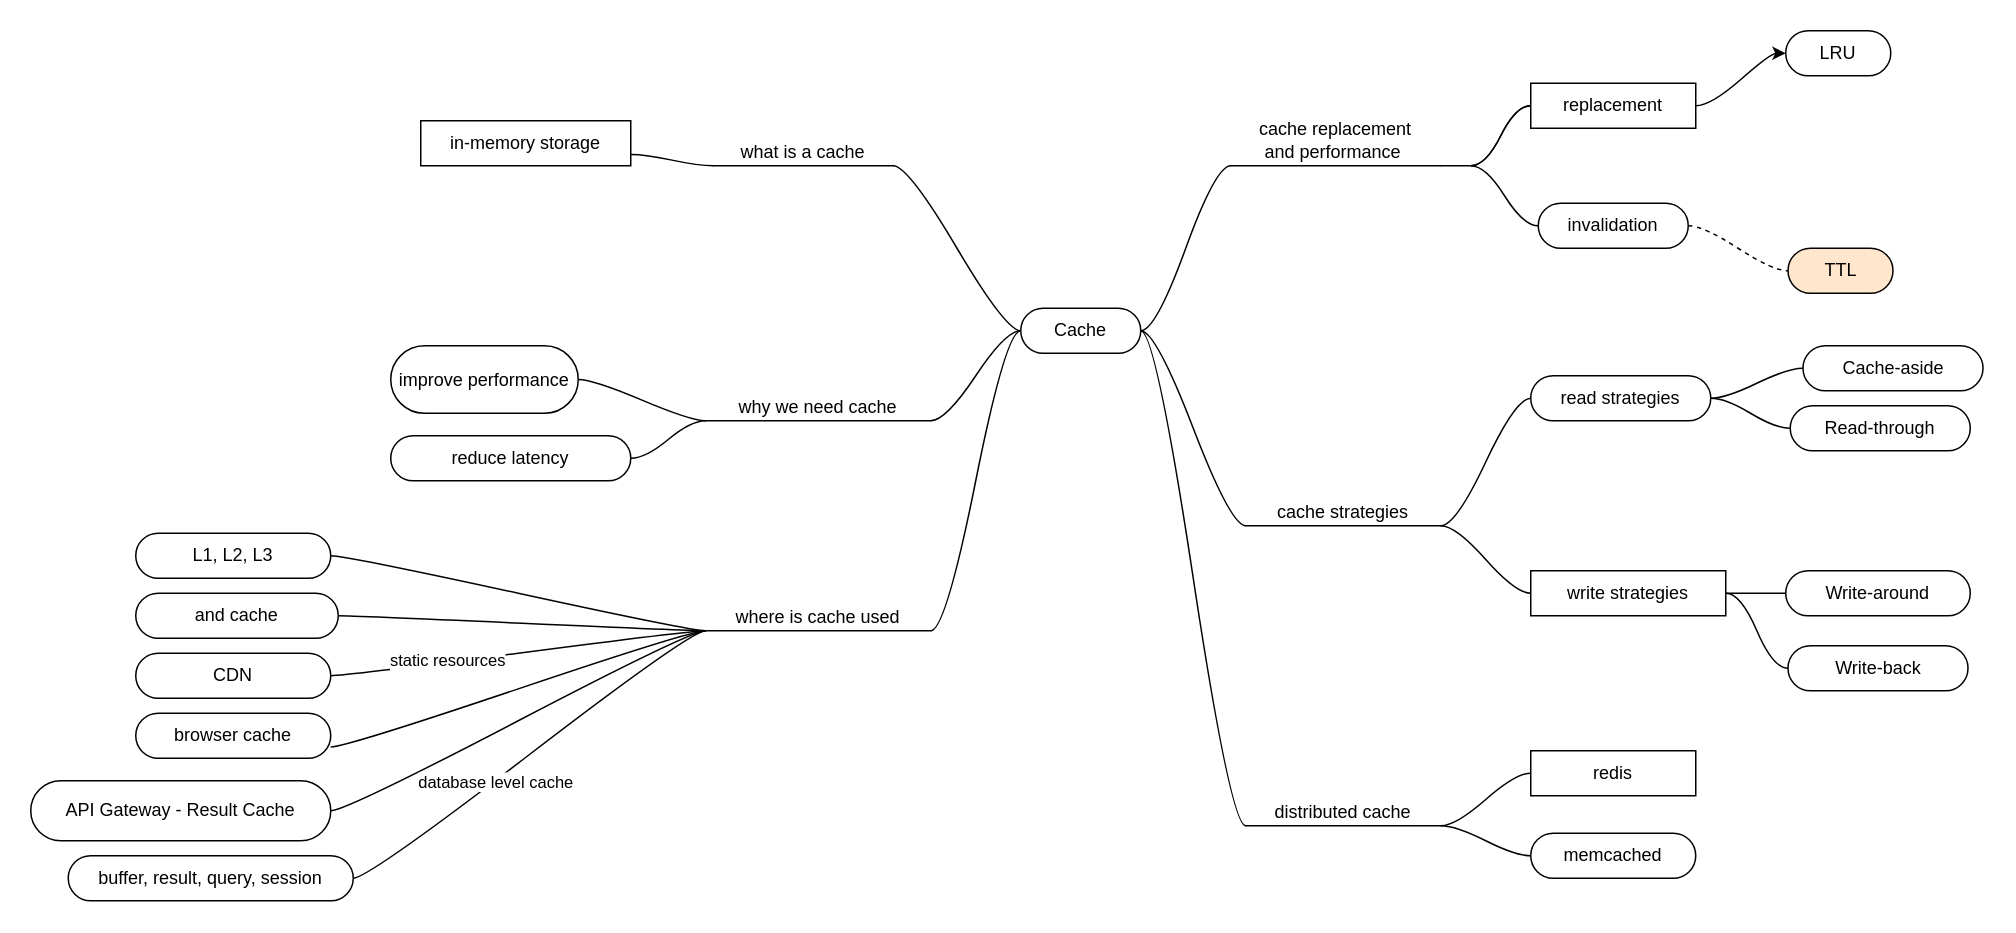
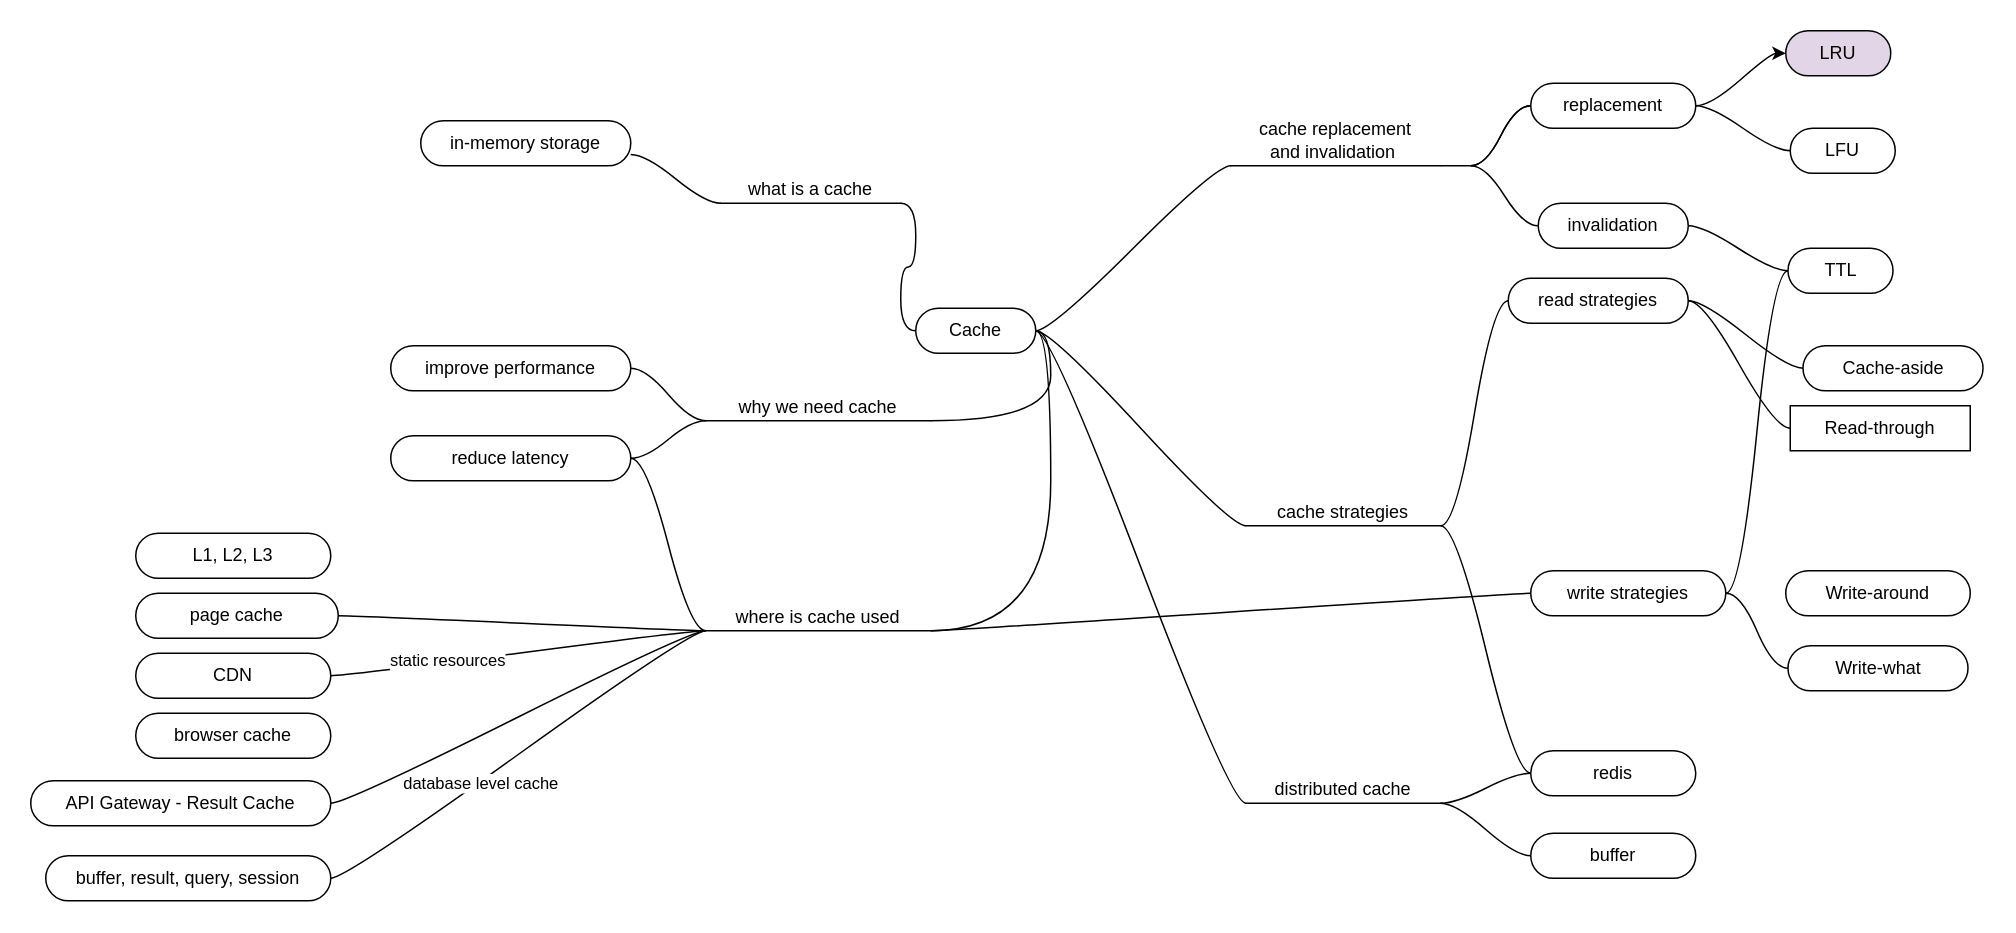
(1838, 53) -> (1838, 53)
(1613, 106) -> (1613, 106)
none -> (1746, 130)
(1336, 140) -> (1336, 140)
(526, 143) -> (526, 143)
(803, 143) -> (811, 181)
none -> (1843, 151)
(1737, 248) -> (1737, 248)
(1841, 271) -> (1841, 271)
(1081, 331) -> (976, 331)
(485, 380) -> (511, 368)
(1621, 398) -> (1598, 301)
(1880, 428) -> (1880, 428)
(1485, 559) -> (1486, 650)
(507, 591) -> (1238, 612)
(1628, 593) -> (1628, 593)
(1759, 593) -> (1757, 432)
(237, 616) -> (237, 616)
(1879, 668) -> (1879, 668)
(506, 693) -> (668, 542)
(1613, 773) -> (1613, 773)
(1343, 803) -> (1343, 781)
(181, 811) -> (181, 803)
(1613, 856) -> (1613, 856)
(211, 878) -> (188, 878)
